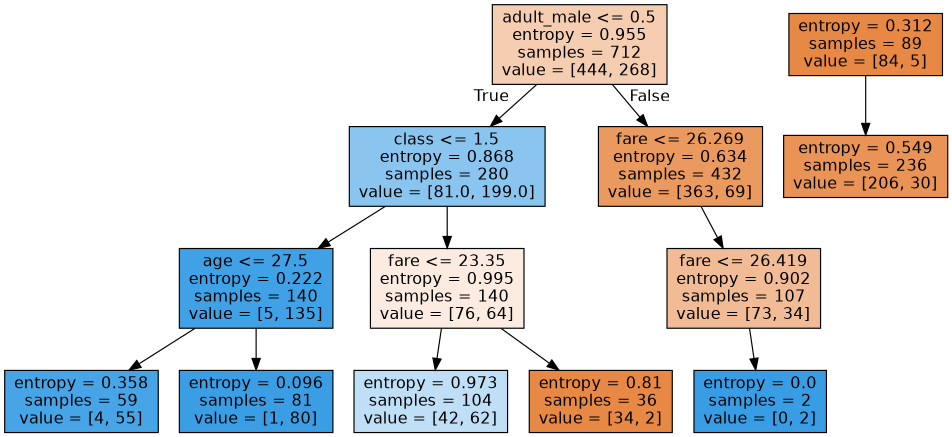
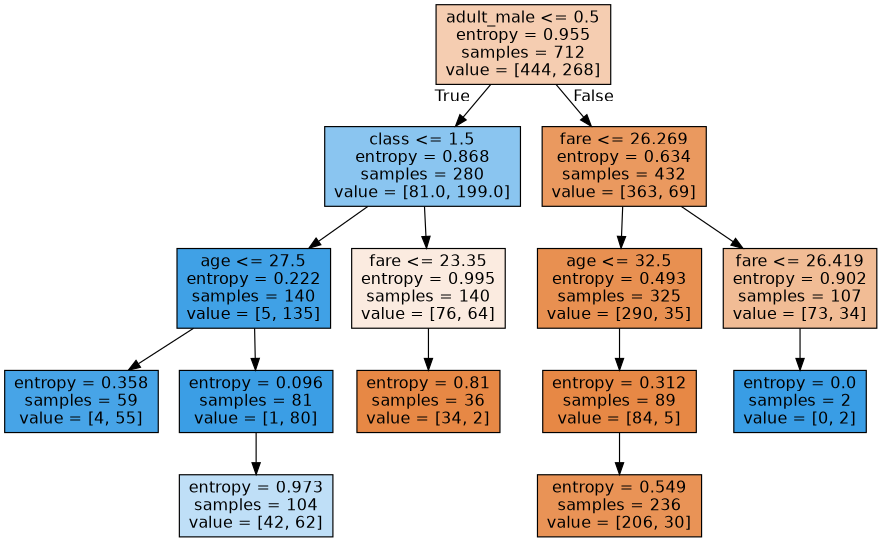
none -> (620, 288)
(439, 343) -> (256, 448)
